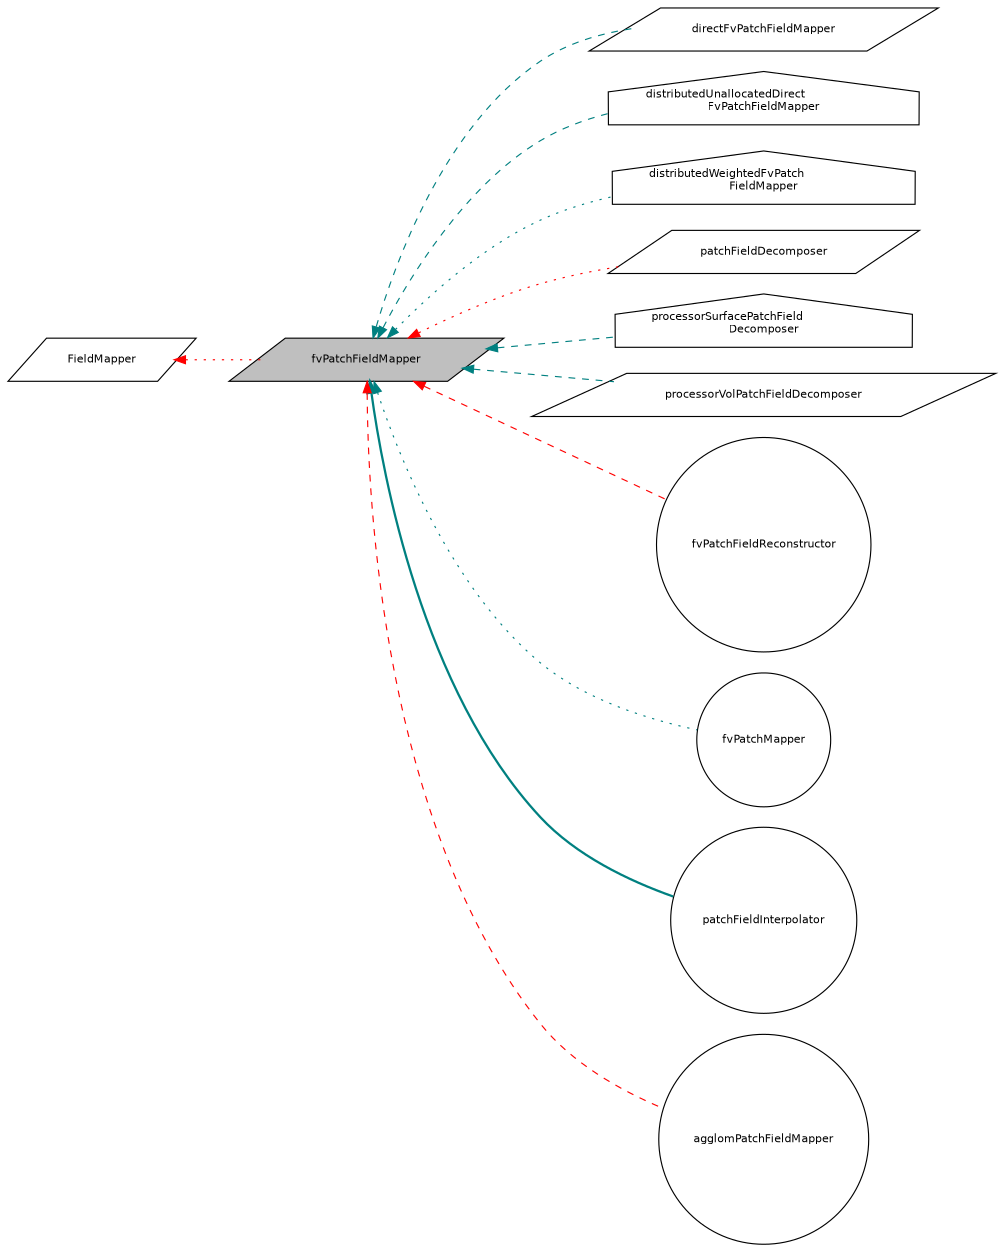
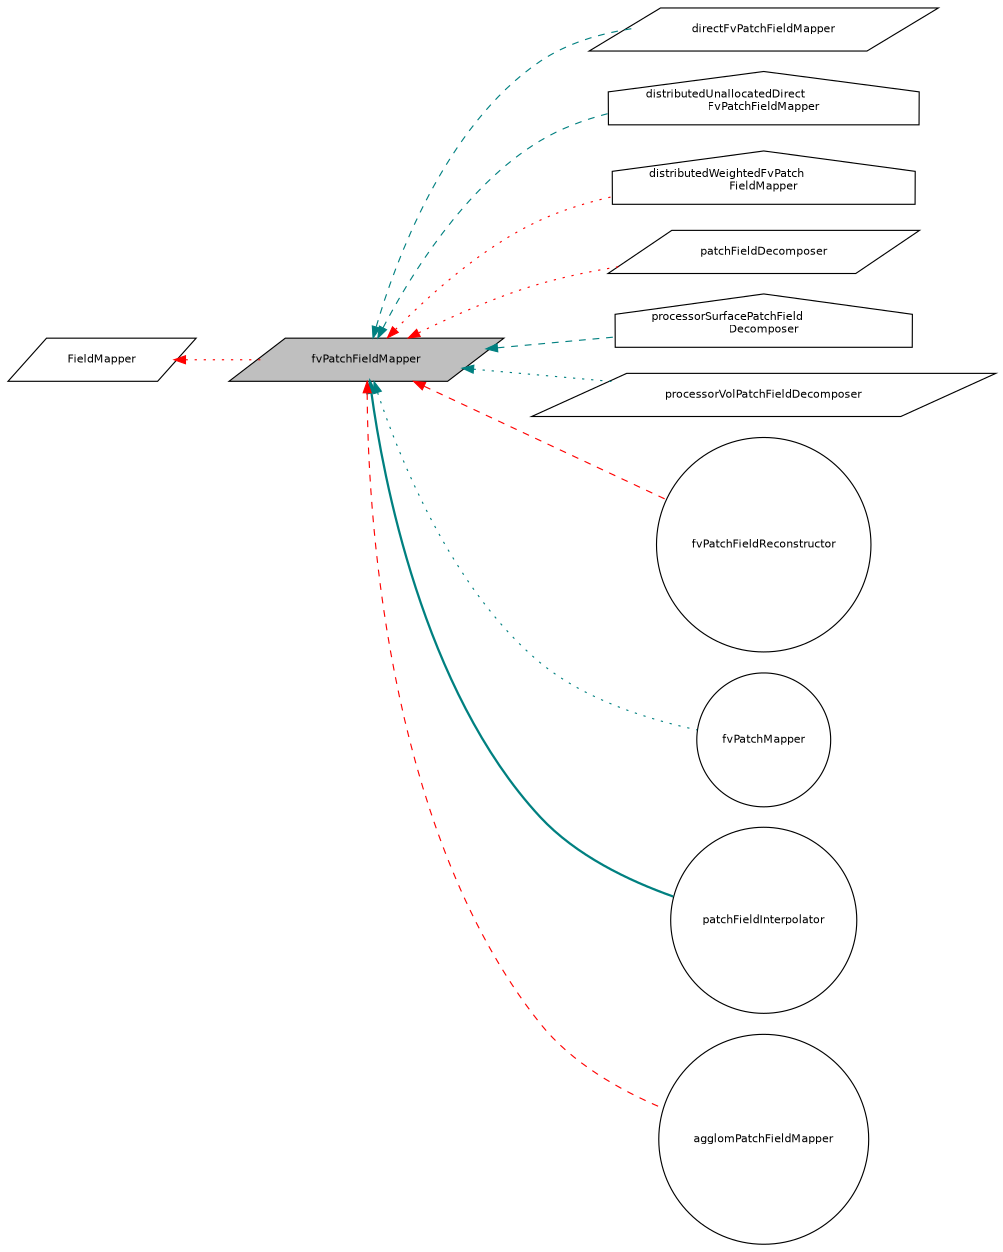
(494, 247) -> (494, 247)
(544, 375) -> (544, 375)
